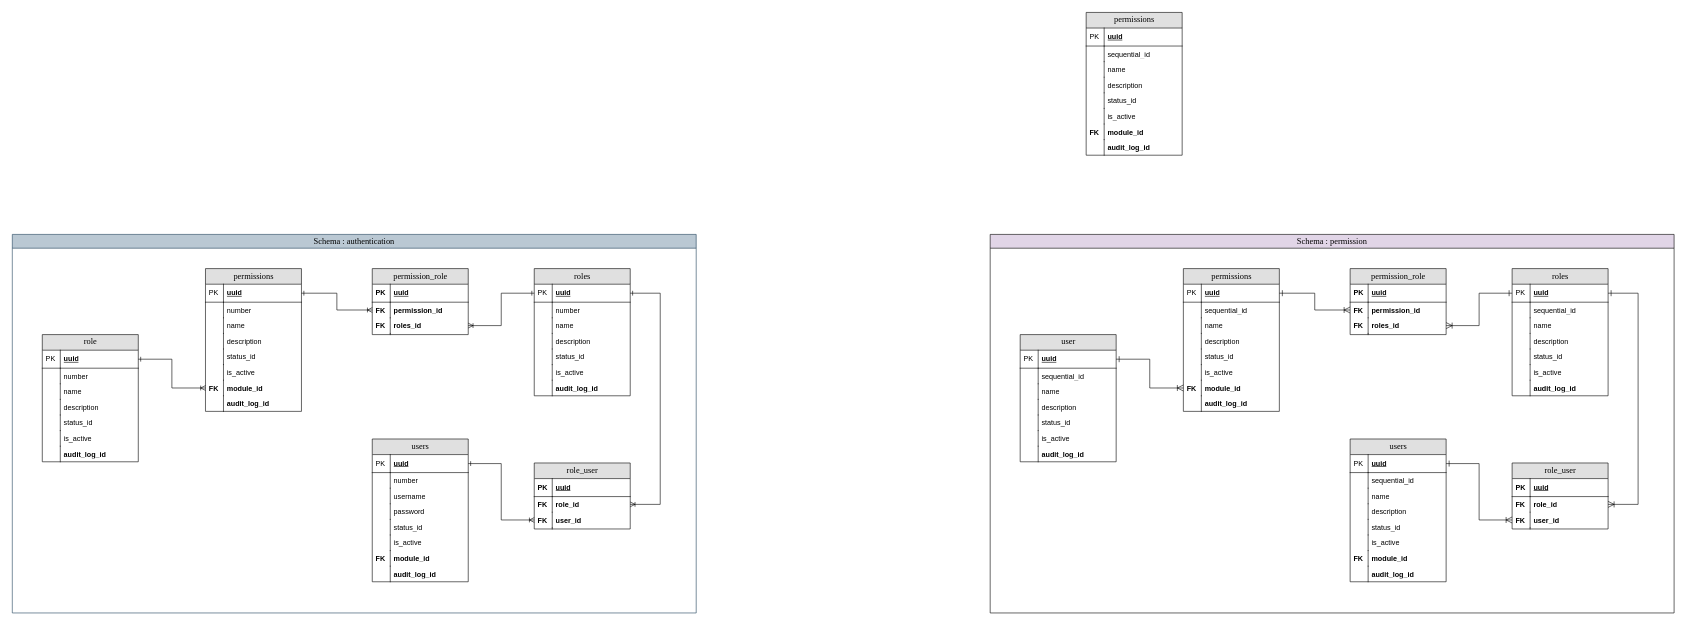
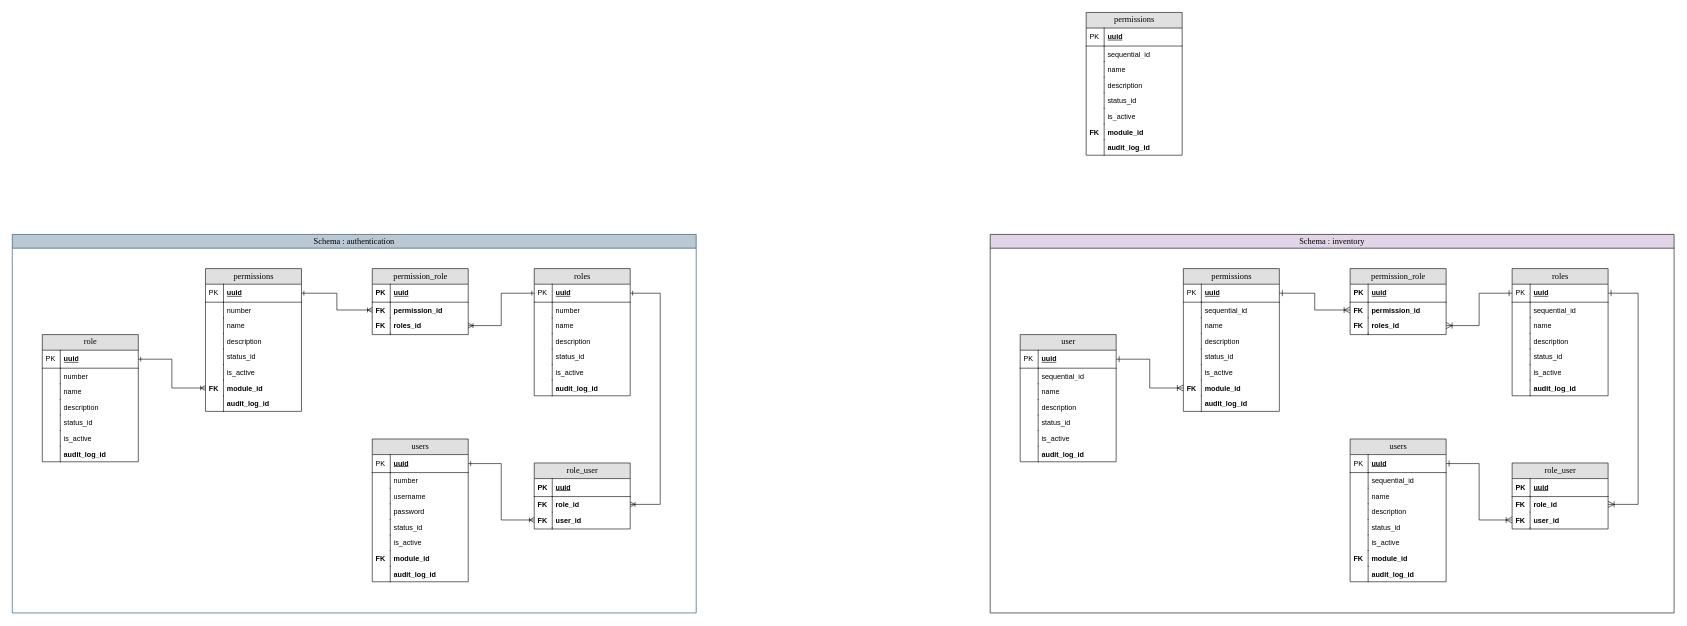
(1332, 242) -> (1332, 242)
